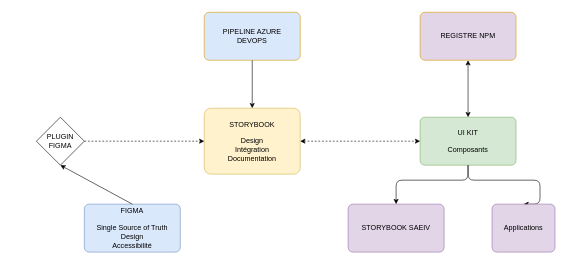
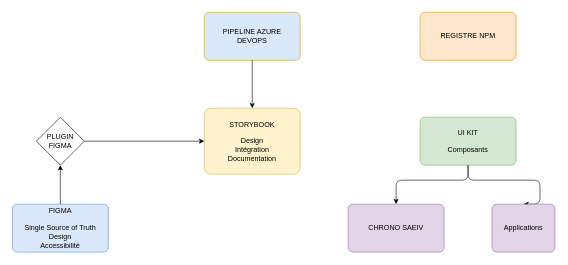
(468, 36) -> (468, 36)
(468, 112) -> none
(142, 141) -> (142, 141)
(414, 141) -> none
(132, 228) -> (60, 228)
(396, 228) -> (396, 228)
